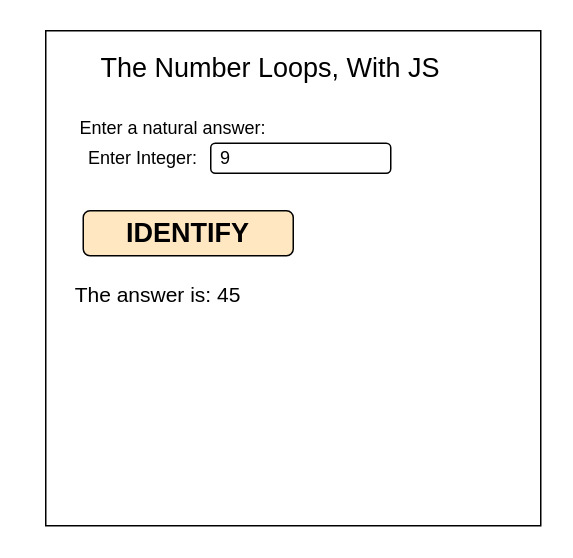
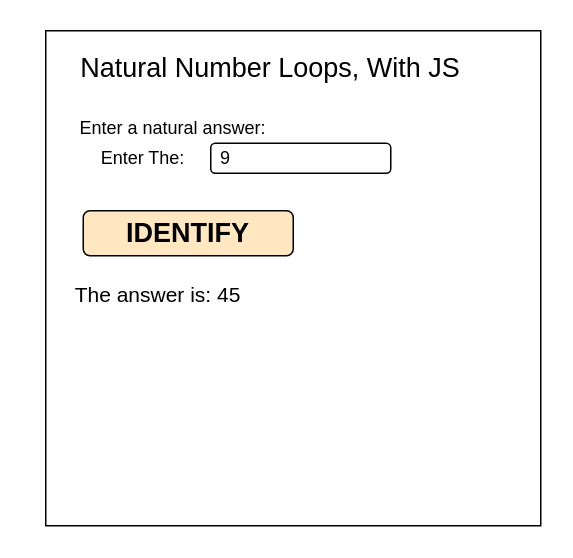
(271, 68) -> (271, 68)
(143, 158) -> (143, 158)
